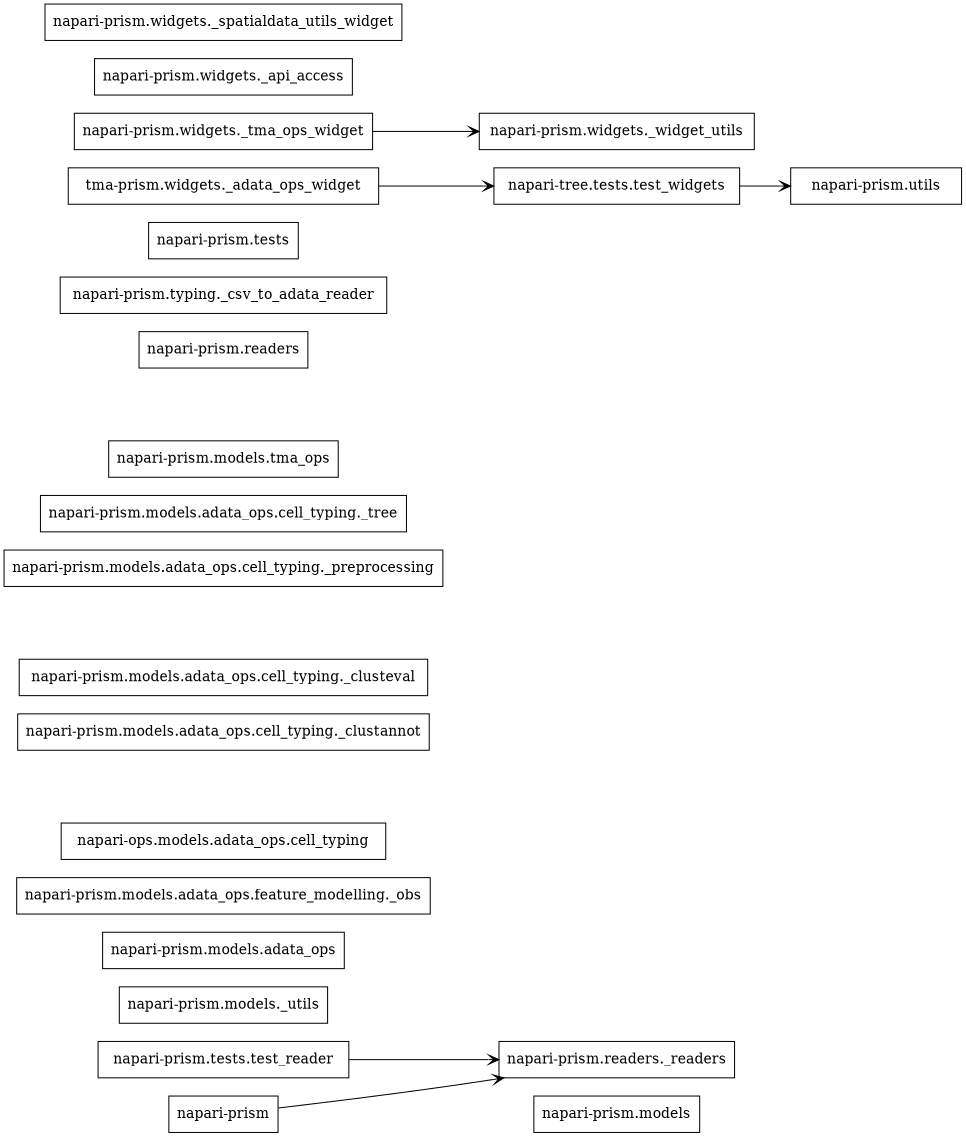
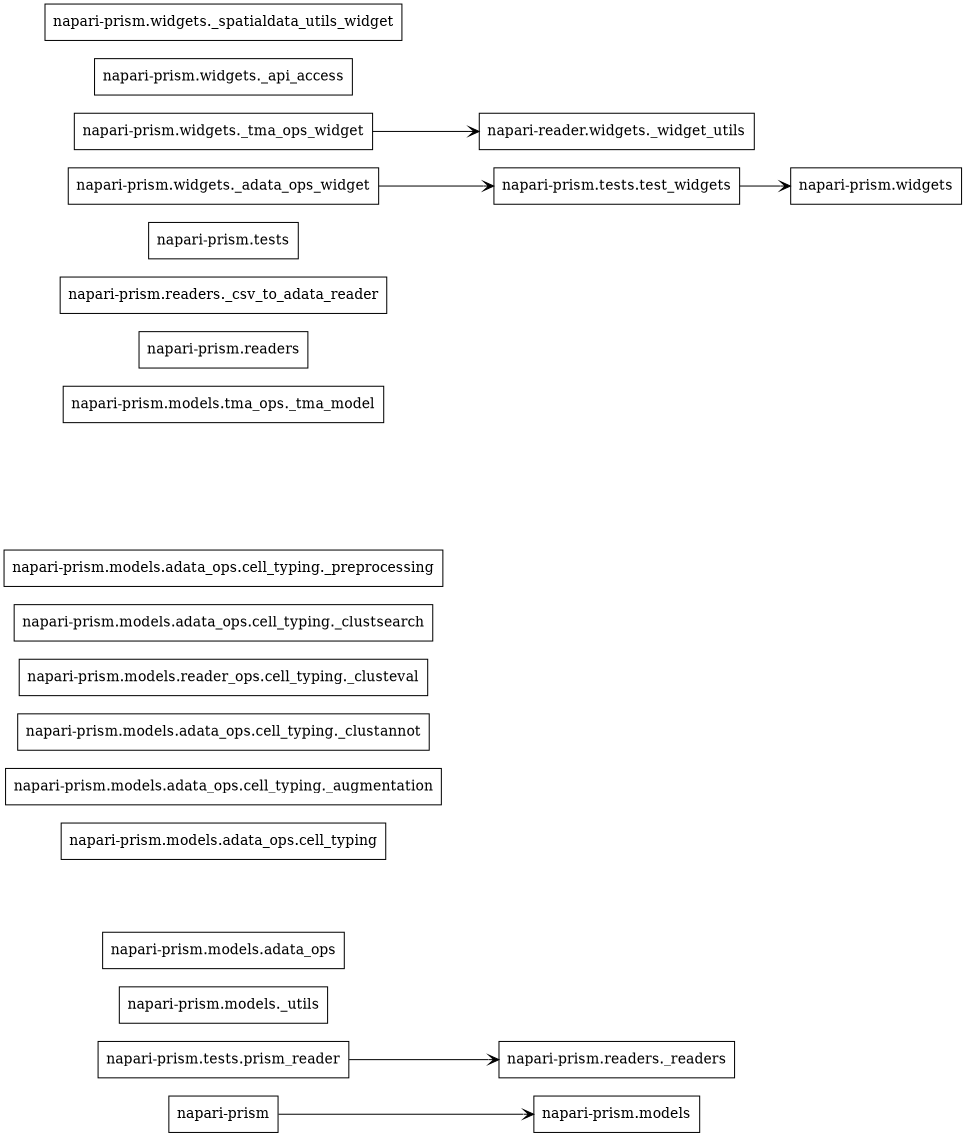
(617, 131) -> (617, 131)
(223, 186) -> (223, 186)
(617, 186) -> (617, 186)
(876, 186) -> (876, 186)
(223, 295) -> (223, 295)
none -> (223, 404)
(223, 459) -> none
(223, 514) -> none
none -> (223, 623)
(223, 677) -> (223, 677)
none -> (223, 787)
(223, 841) -> (223, 841)
(223, 896) -> none
(223, 1060) -> (223, 1060)
(386, 1095) -> (401, 1114)
